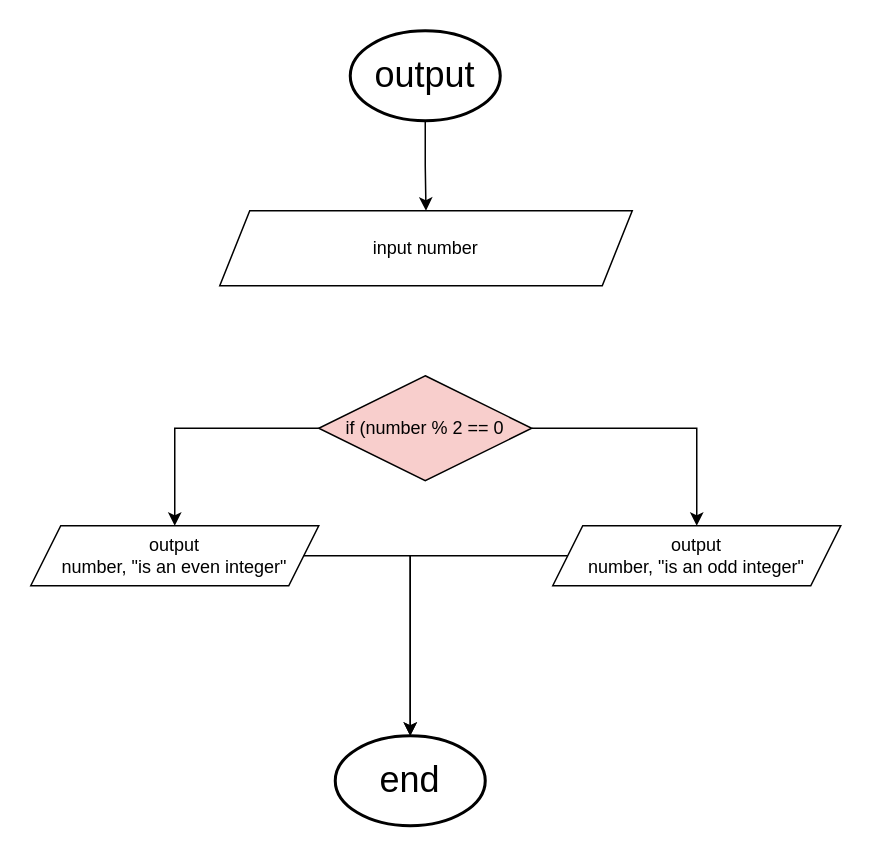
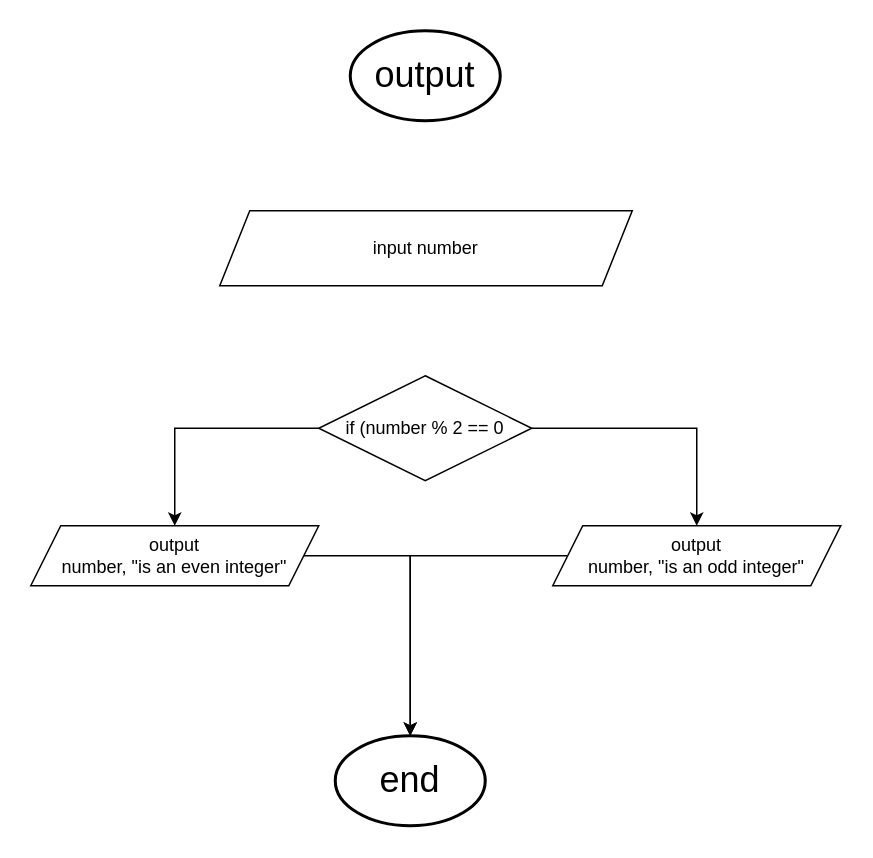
(425, 161) -> none
(425, 428) -> (425, 428)
